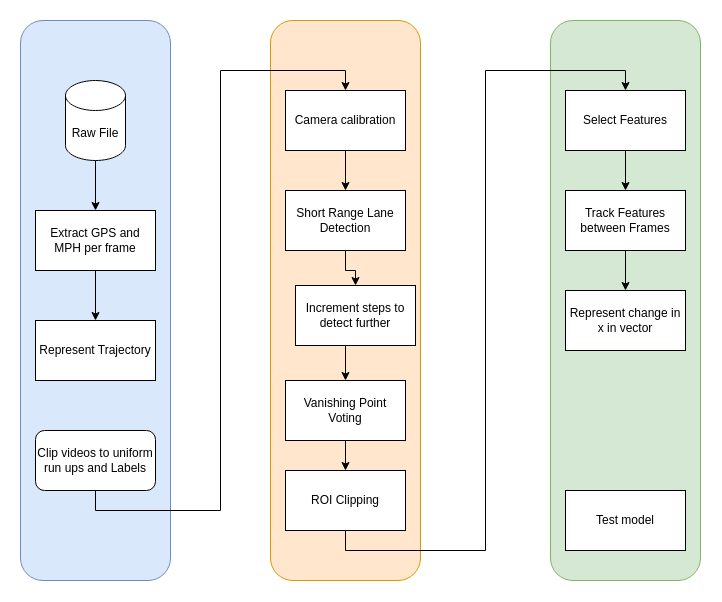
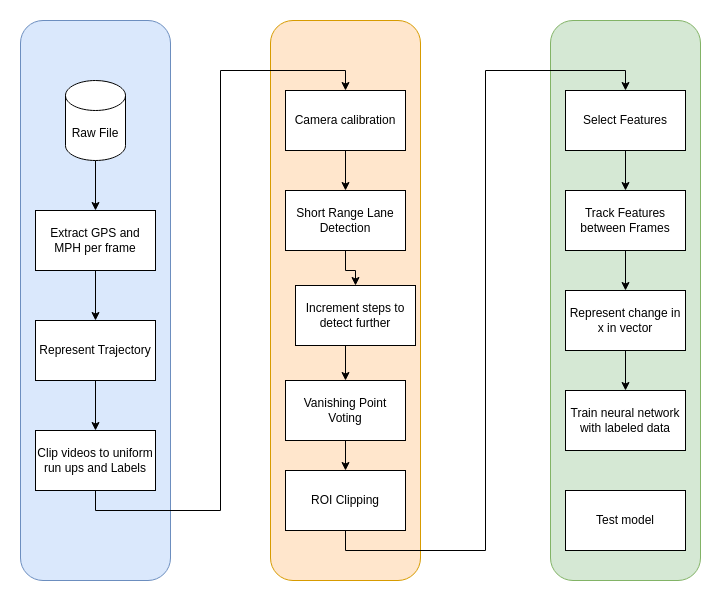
none -> (626, 367)
none -> (96, 402)
none -> (626, 421)
(96, 461) -> (96, 461)
